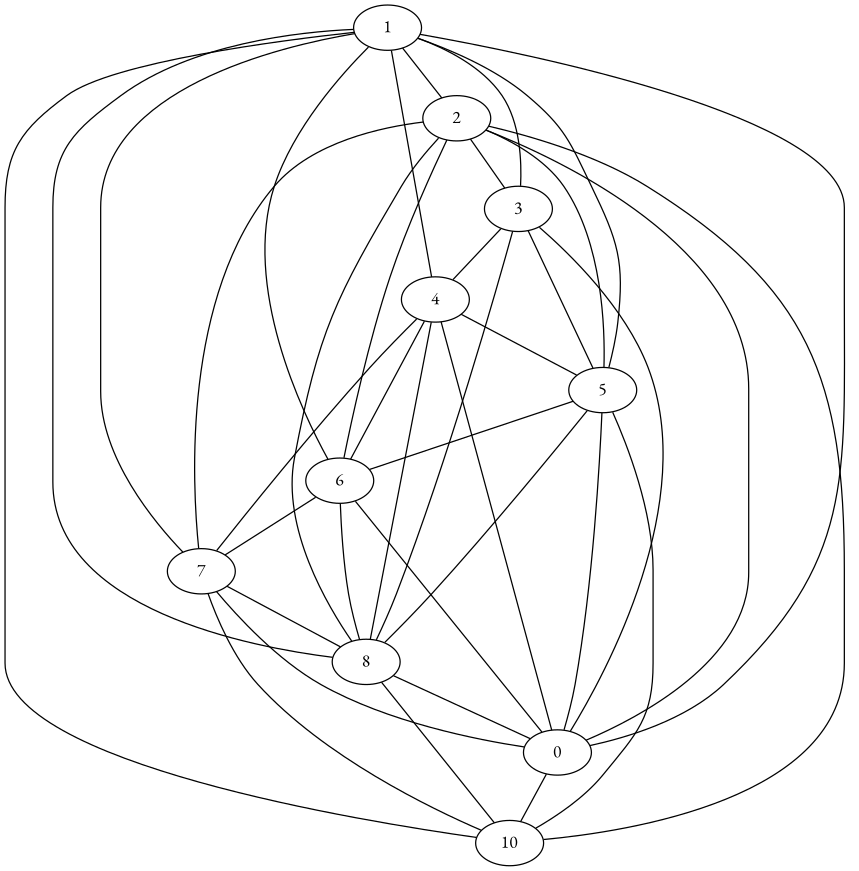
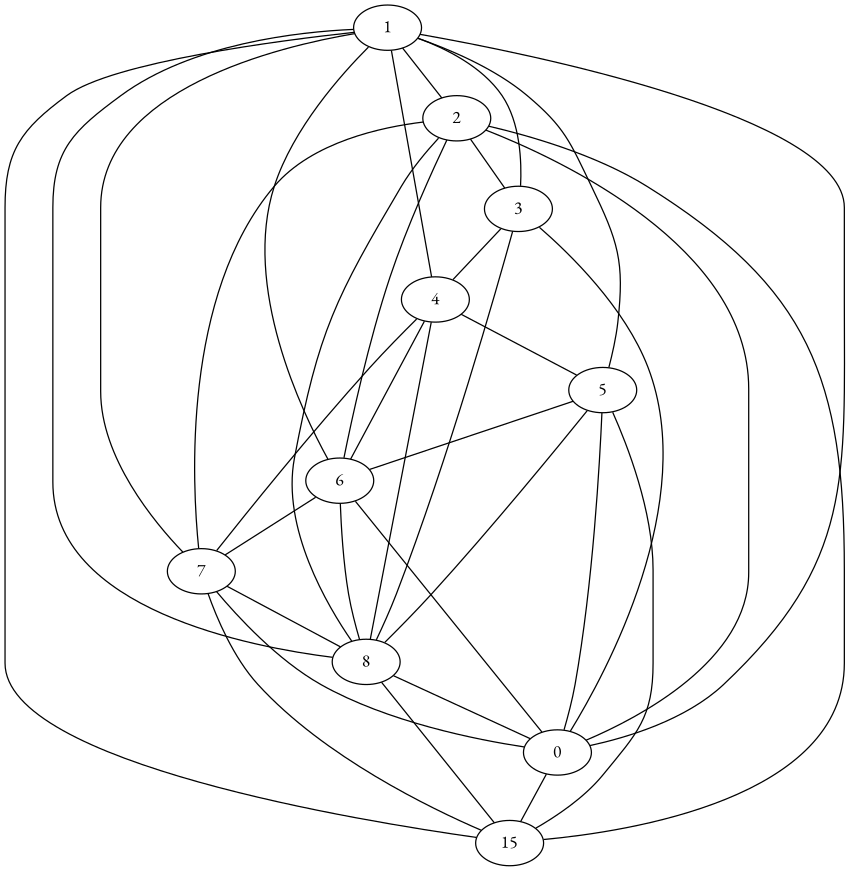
(584, 227) -> none
(561, 299) -> none
(499, 536) -> none
(510, 843) -> (510, 843)
